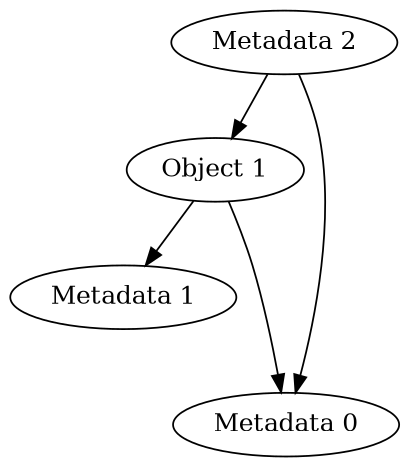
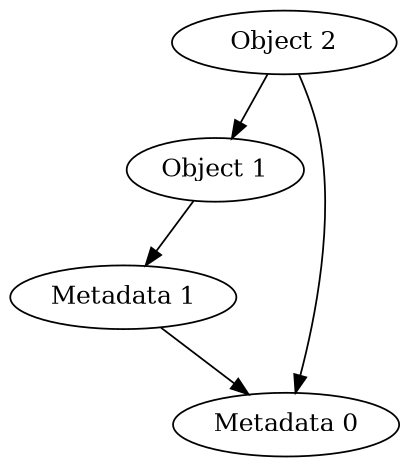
(284, 42) -> (284, 42)
(258, 287) -> (198, 356)
